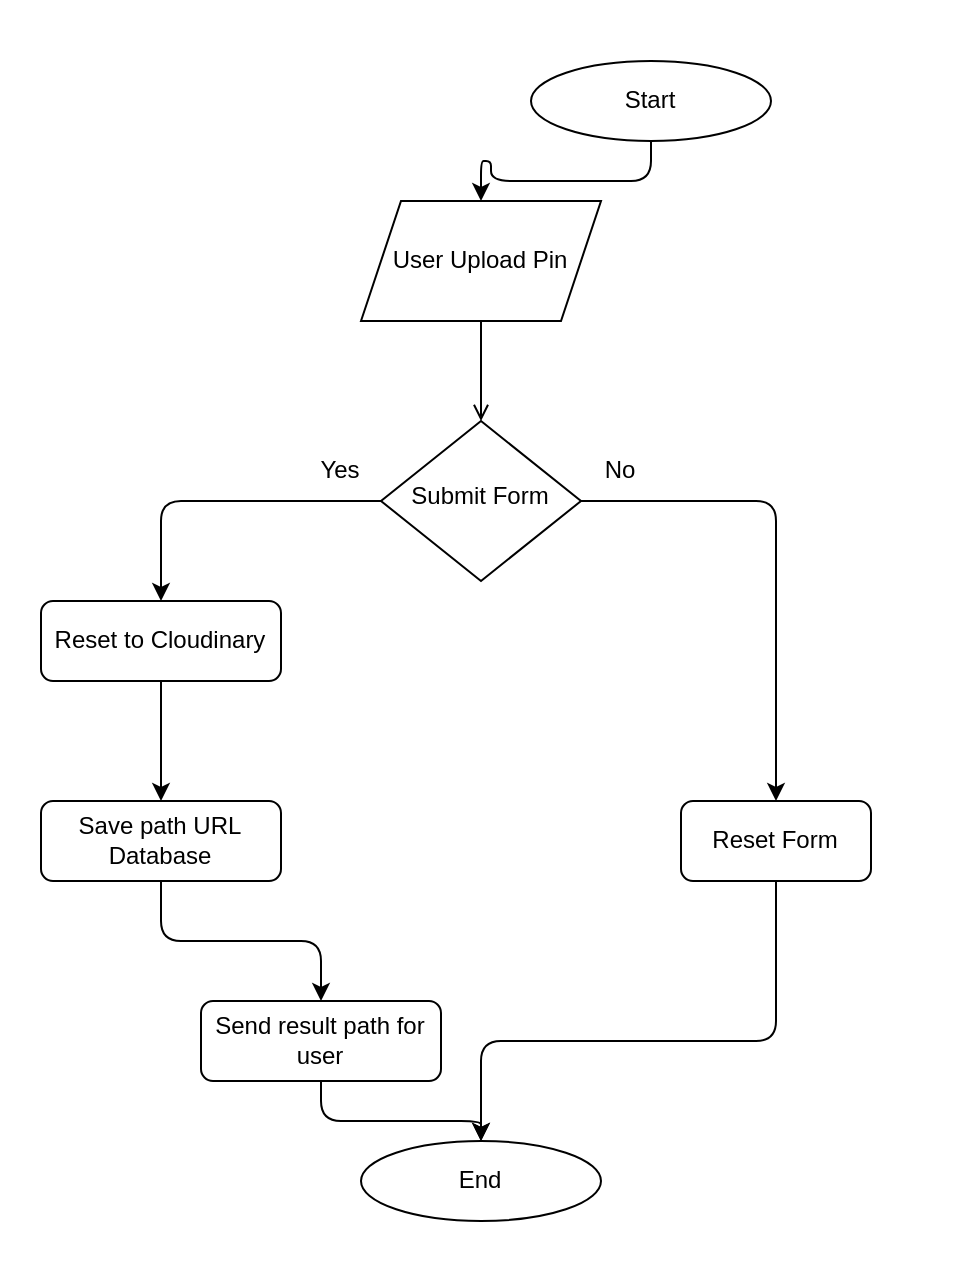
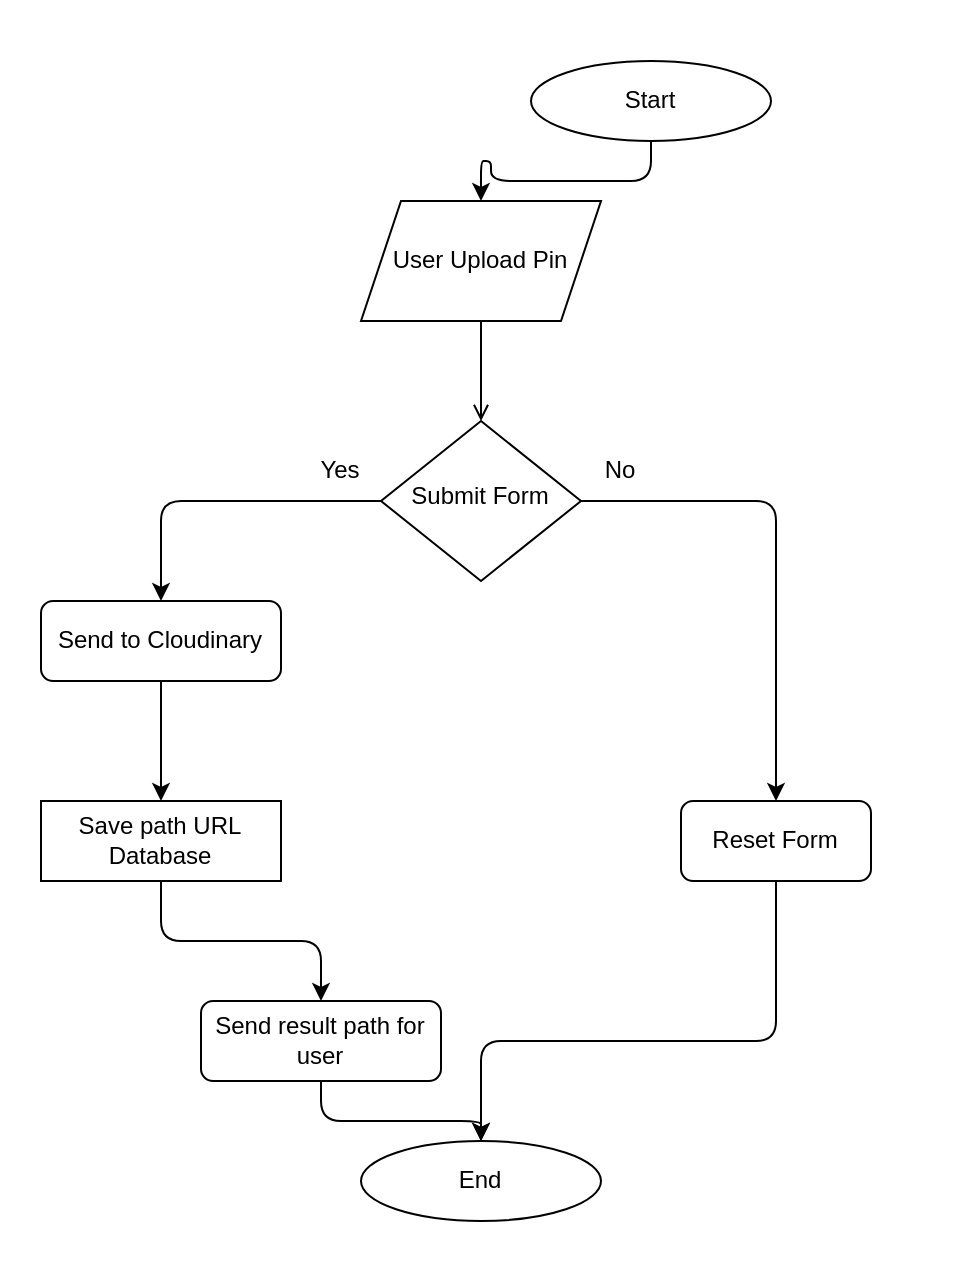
(161, 641) -> (161, 641)
(161, 841) -> (161, 841)
